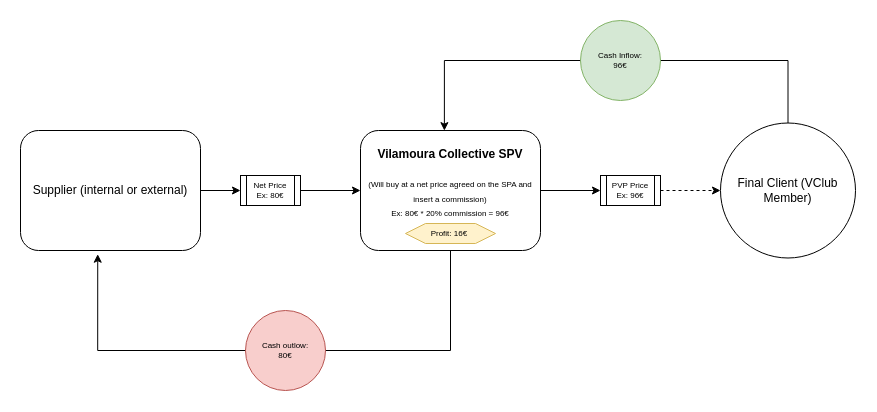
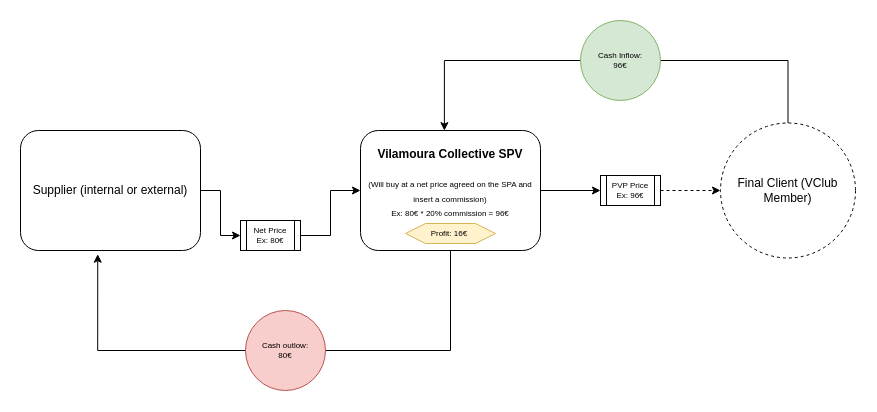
(271, 191) -> (271, 236)
(788, 191) -> (788, 191)
